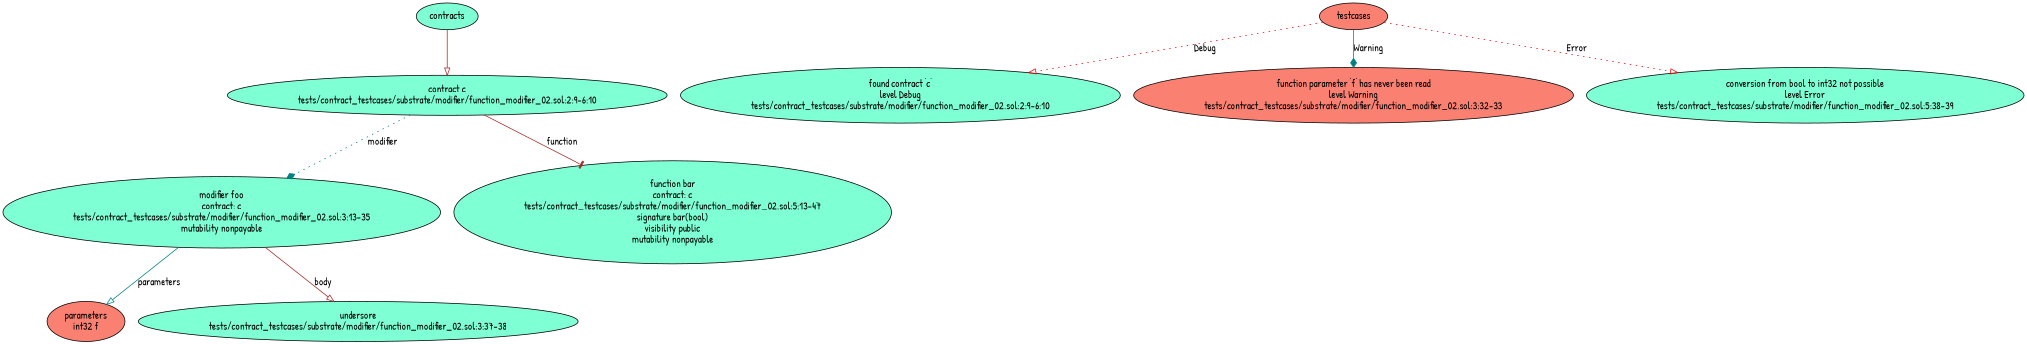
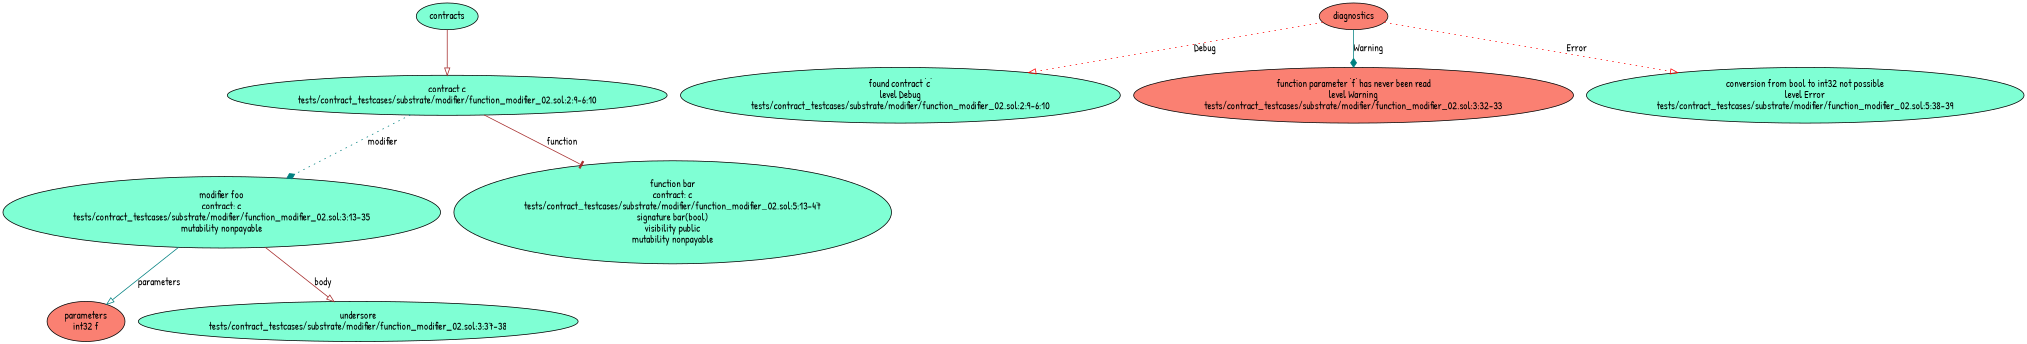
(1354, 16) -> (1354, 16)
